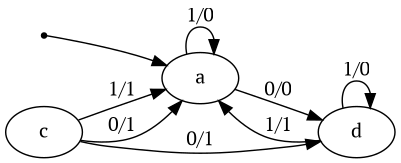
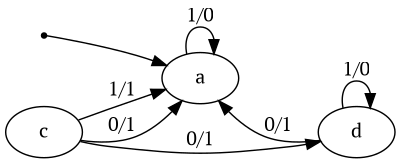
(272, 102) -> none
(278, 126) -> (278, 126)
